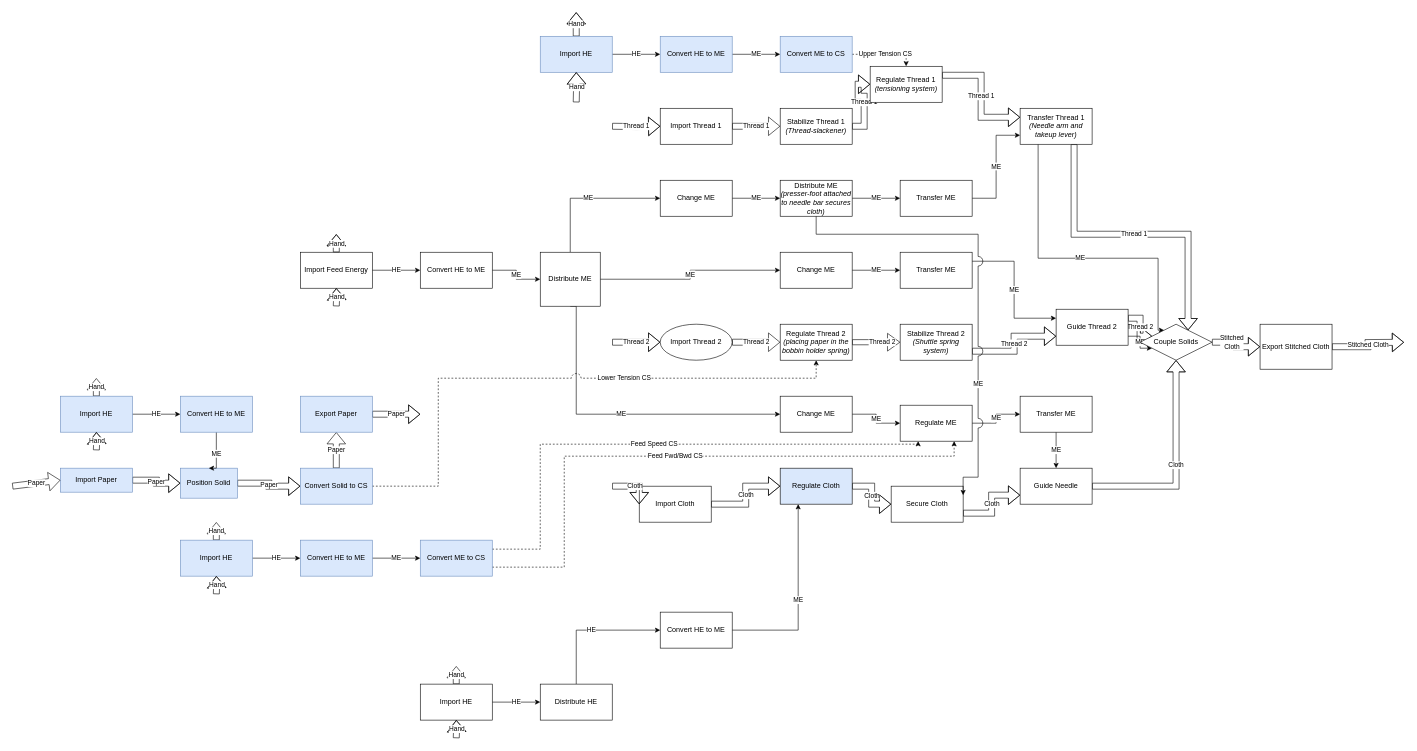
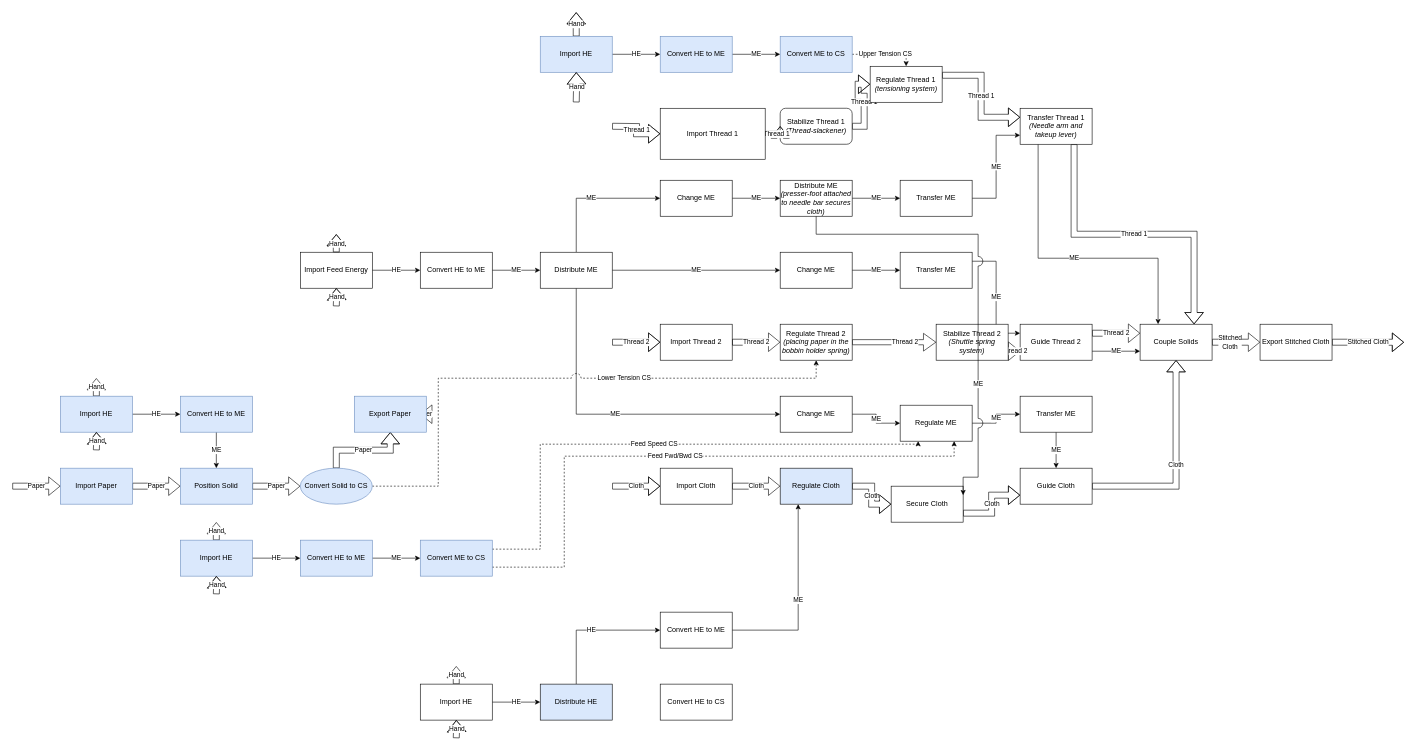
(696, 126) -> (713, 134)
(816, 126) -> (816, 126)
(570, 279) -> (576, 270)
(1092, 327) -> (1056, 342)
(696, 342) -> (696, 342)
(936, 342) -> (972, 342)
(1176, 342) -> (1176, 342)
(1296, 347) -> (1296, 342)
(336, 414) -> (390, 414)
(96, 480) -> (96, 486)
(209, 483) -> (216, 486)
(336, 486) -> (336, 486)
(1056, 486) -> (1056, 486)
(675, 504) -> (696, 486)
(576, 702) -> (576, 702)
none -> (696, 702)
